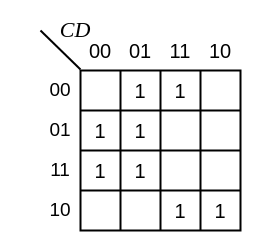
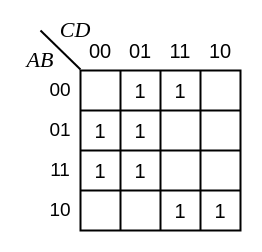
none -> (41, 61)
